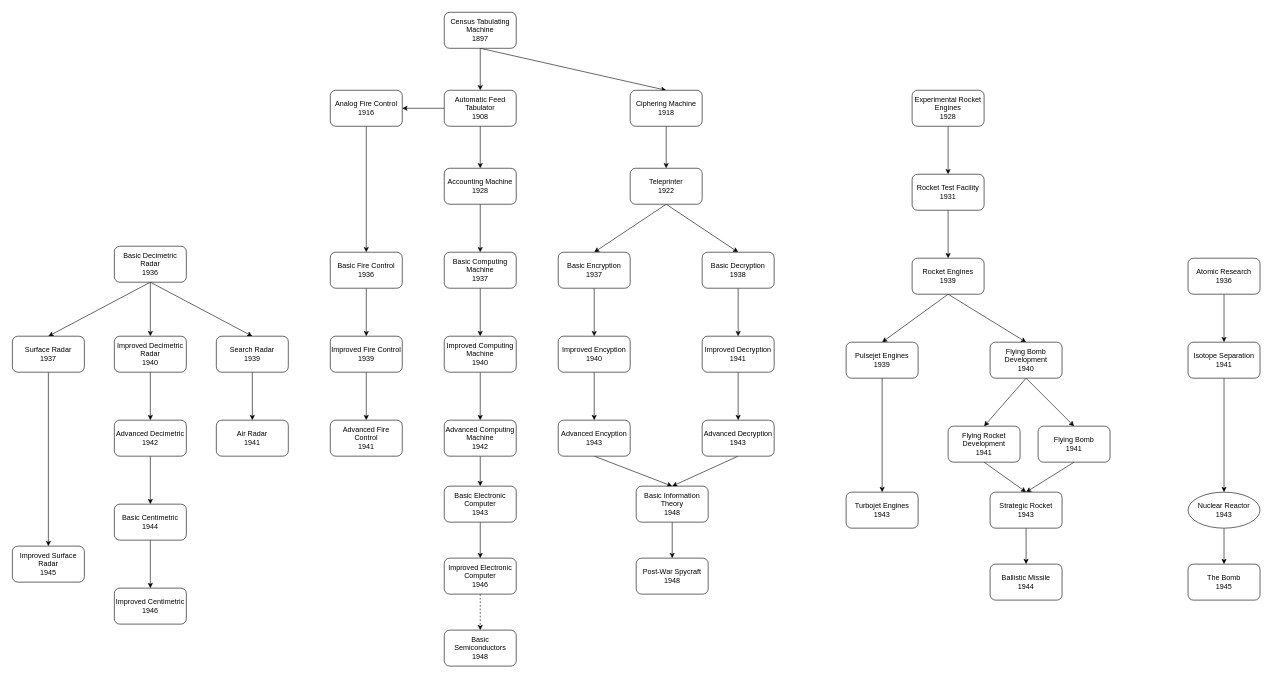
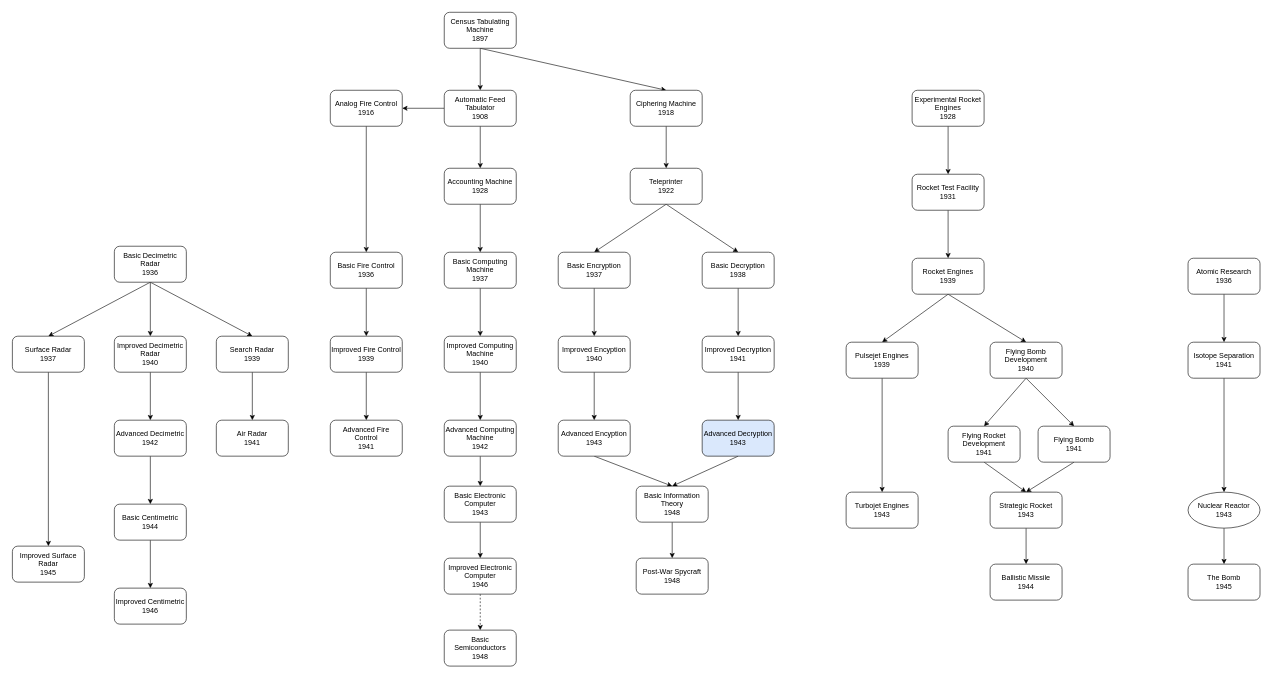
(738, 438) -> (738, 438)
